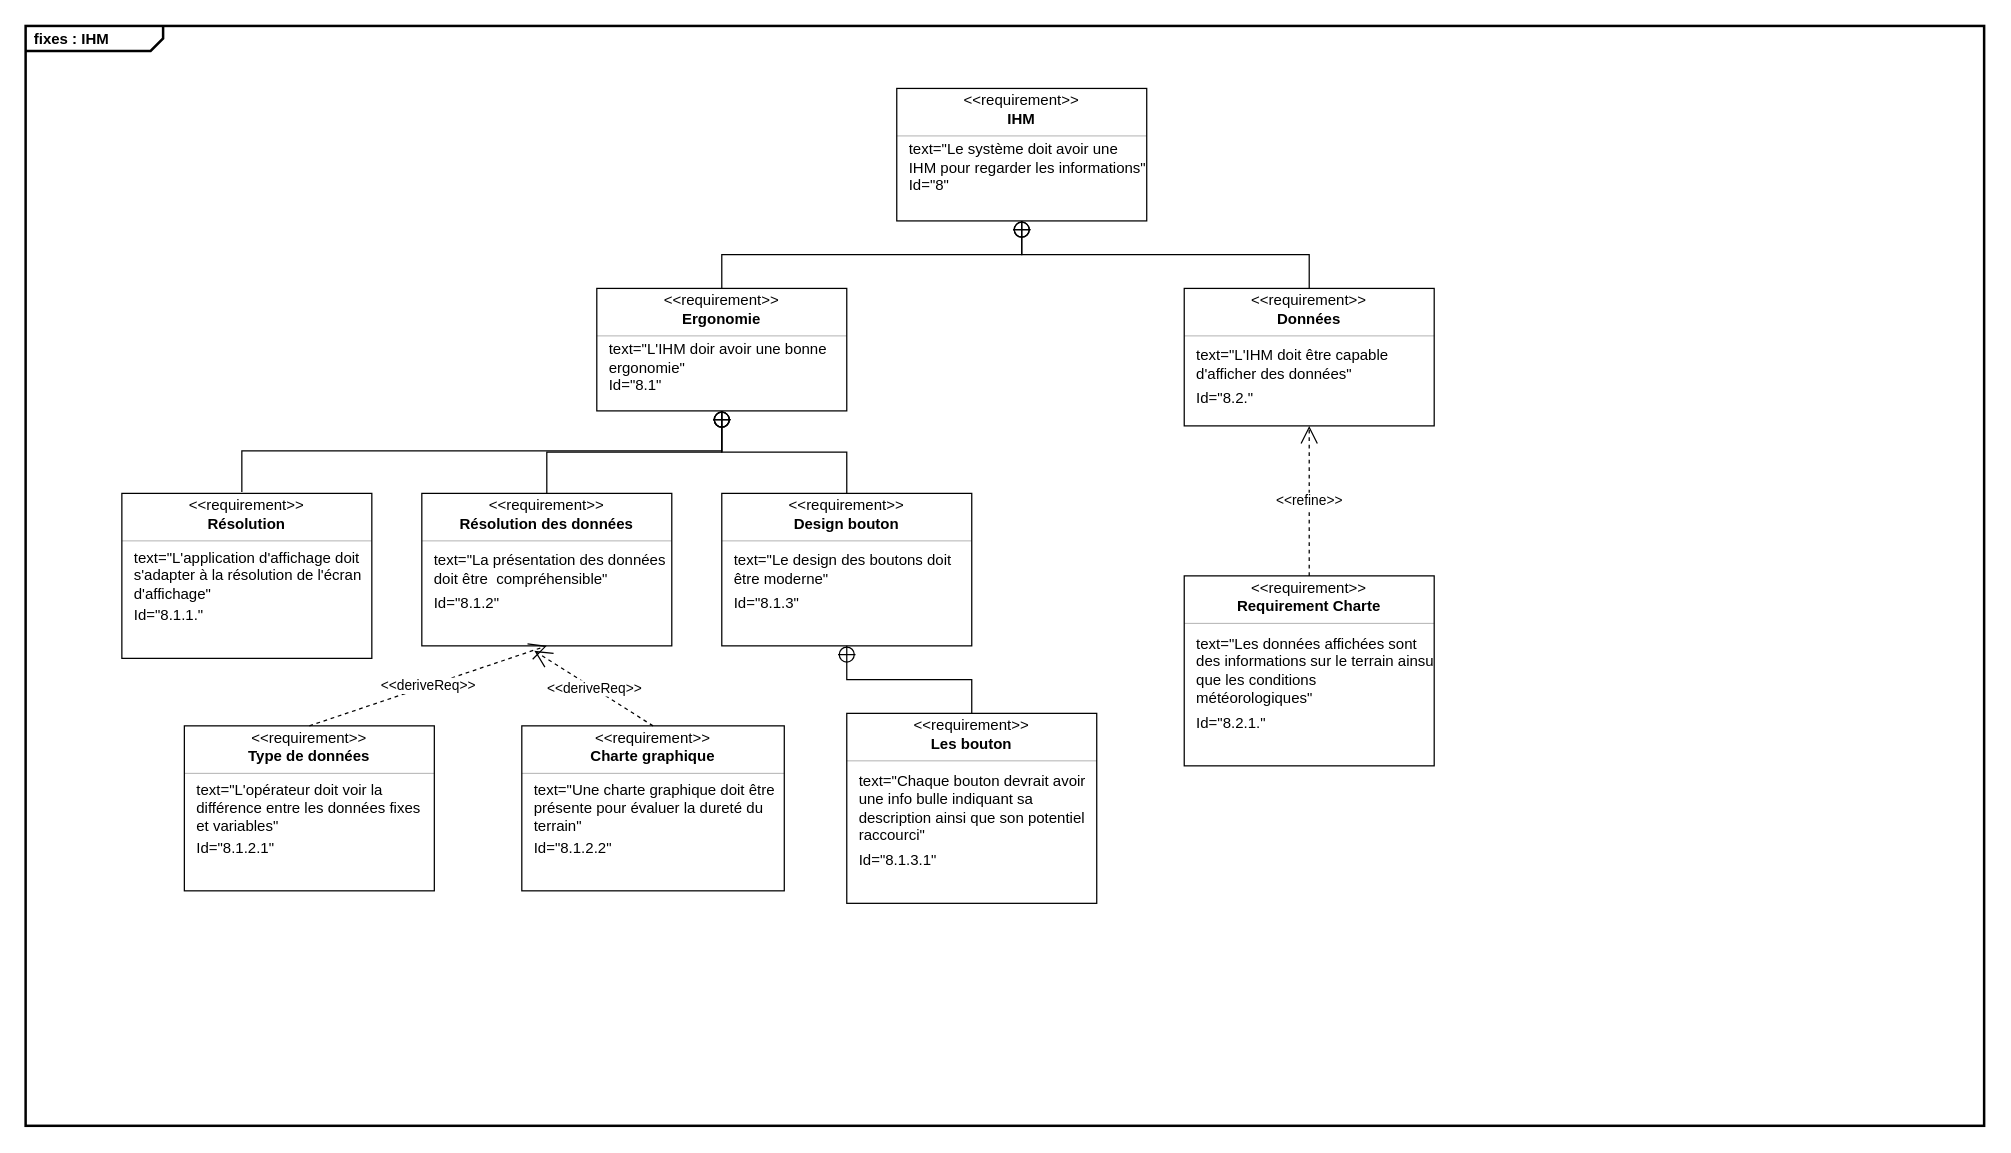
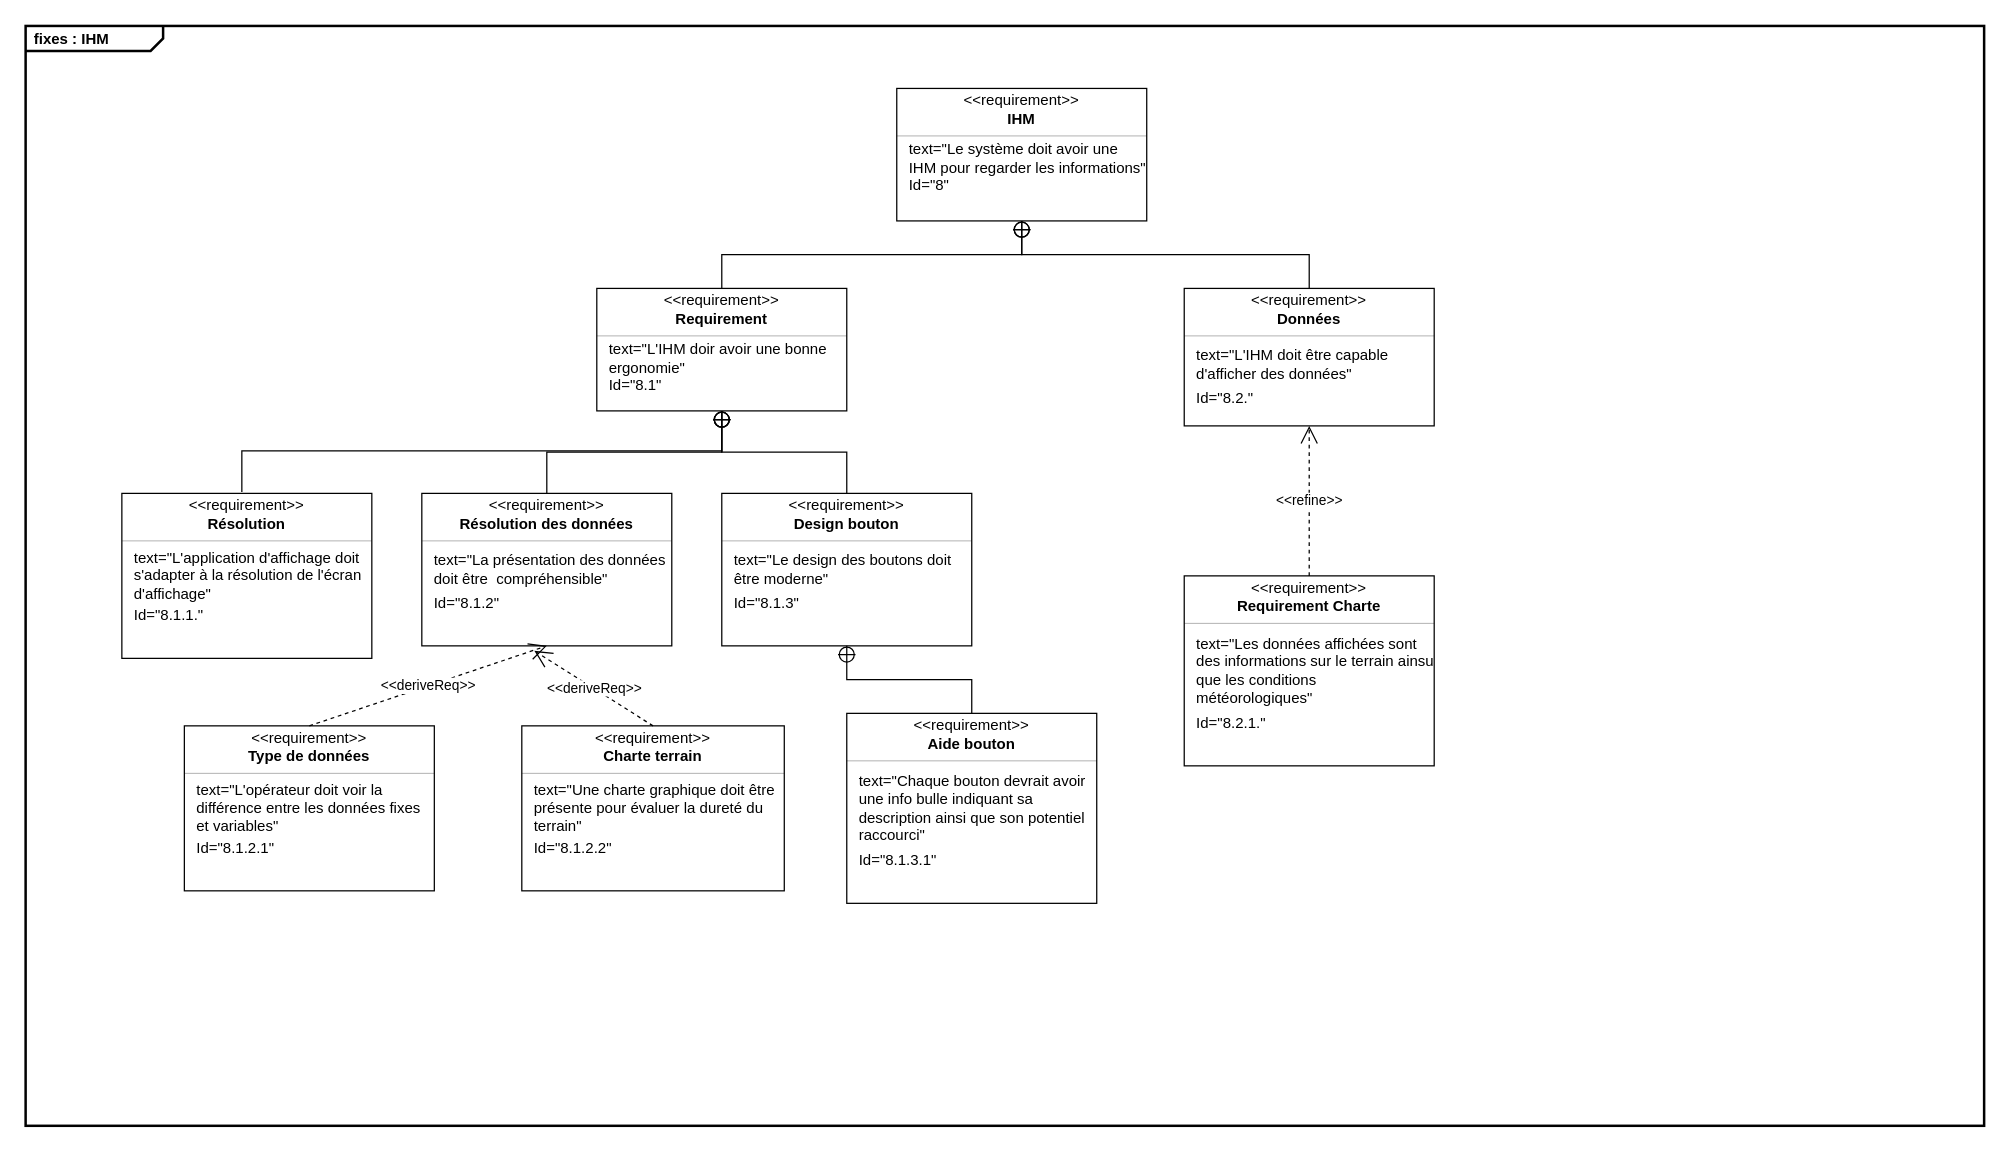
(722, 319) -> (722, 319)
(972, 744) -> (972, 744)
(653, 757) -> (653, 757)
